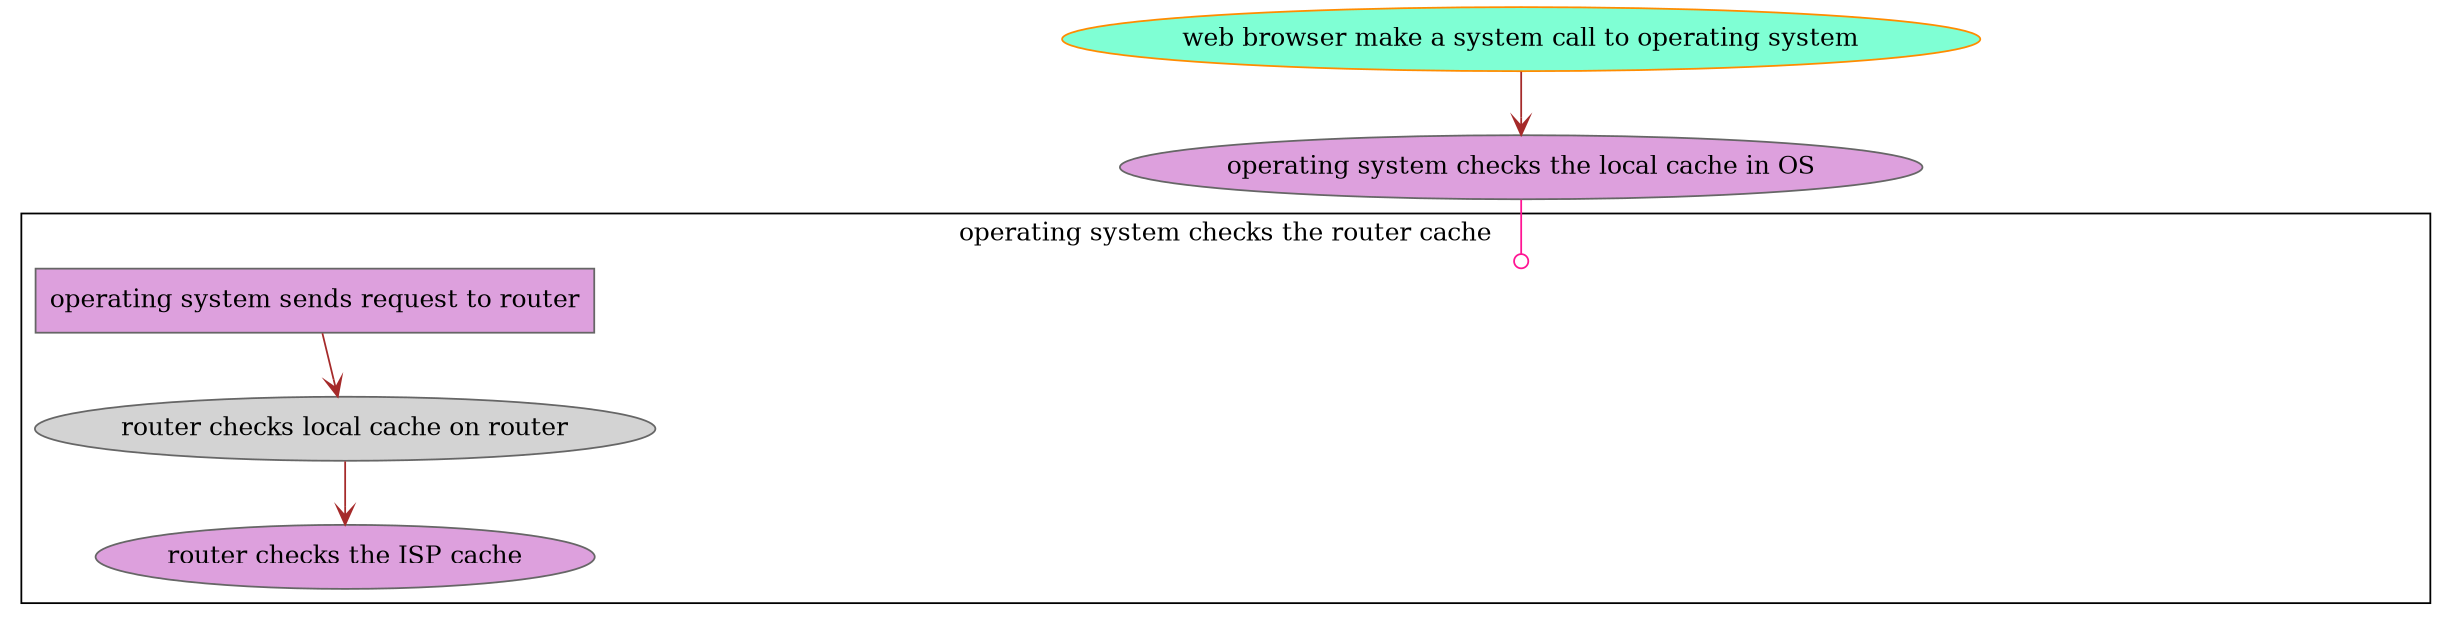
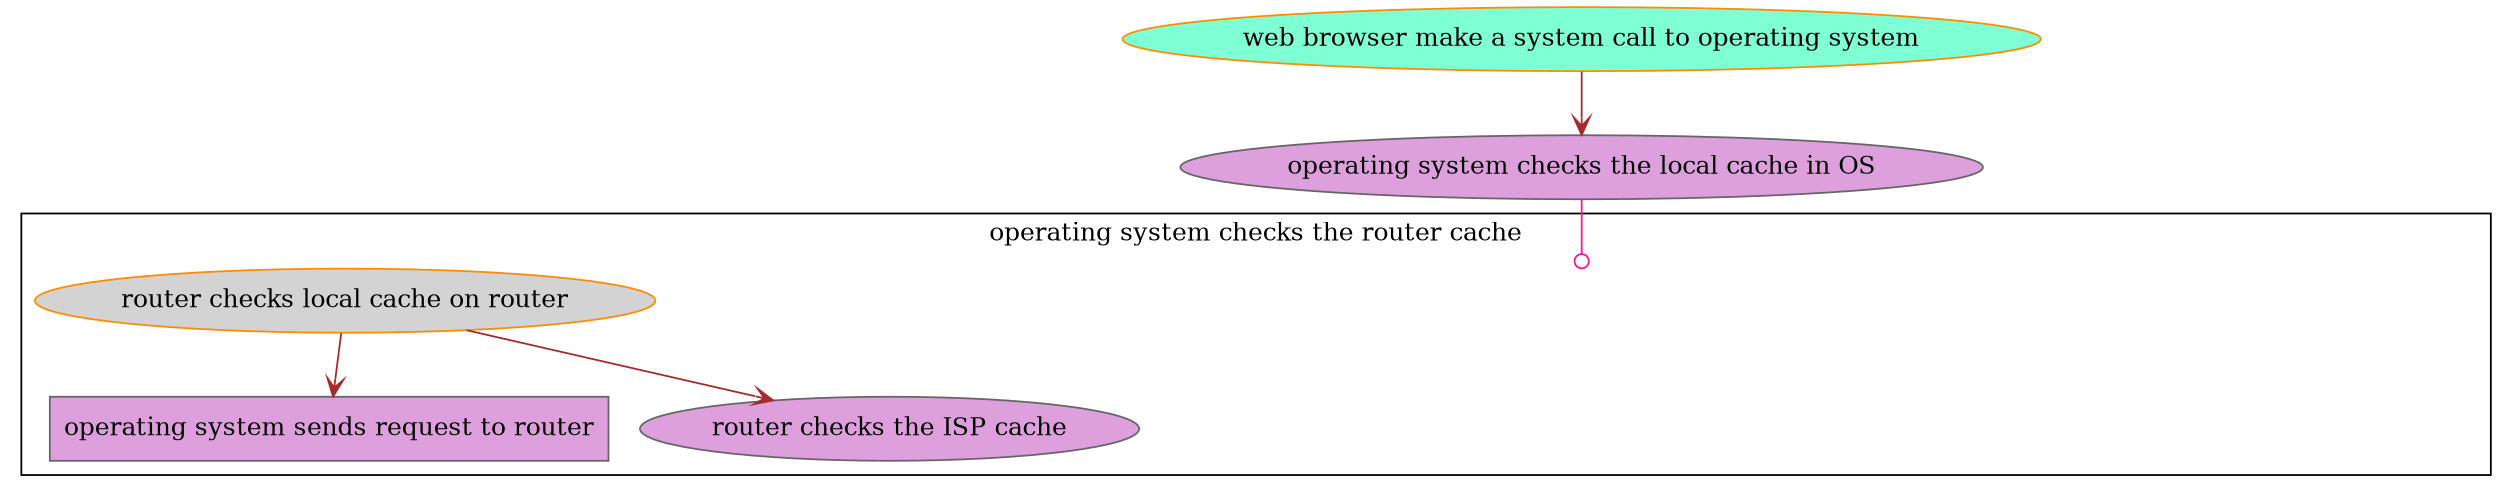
(328, 356) -> (338, 356)
(345, 429) -> (345, 301)
